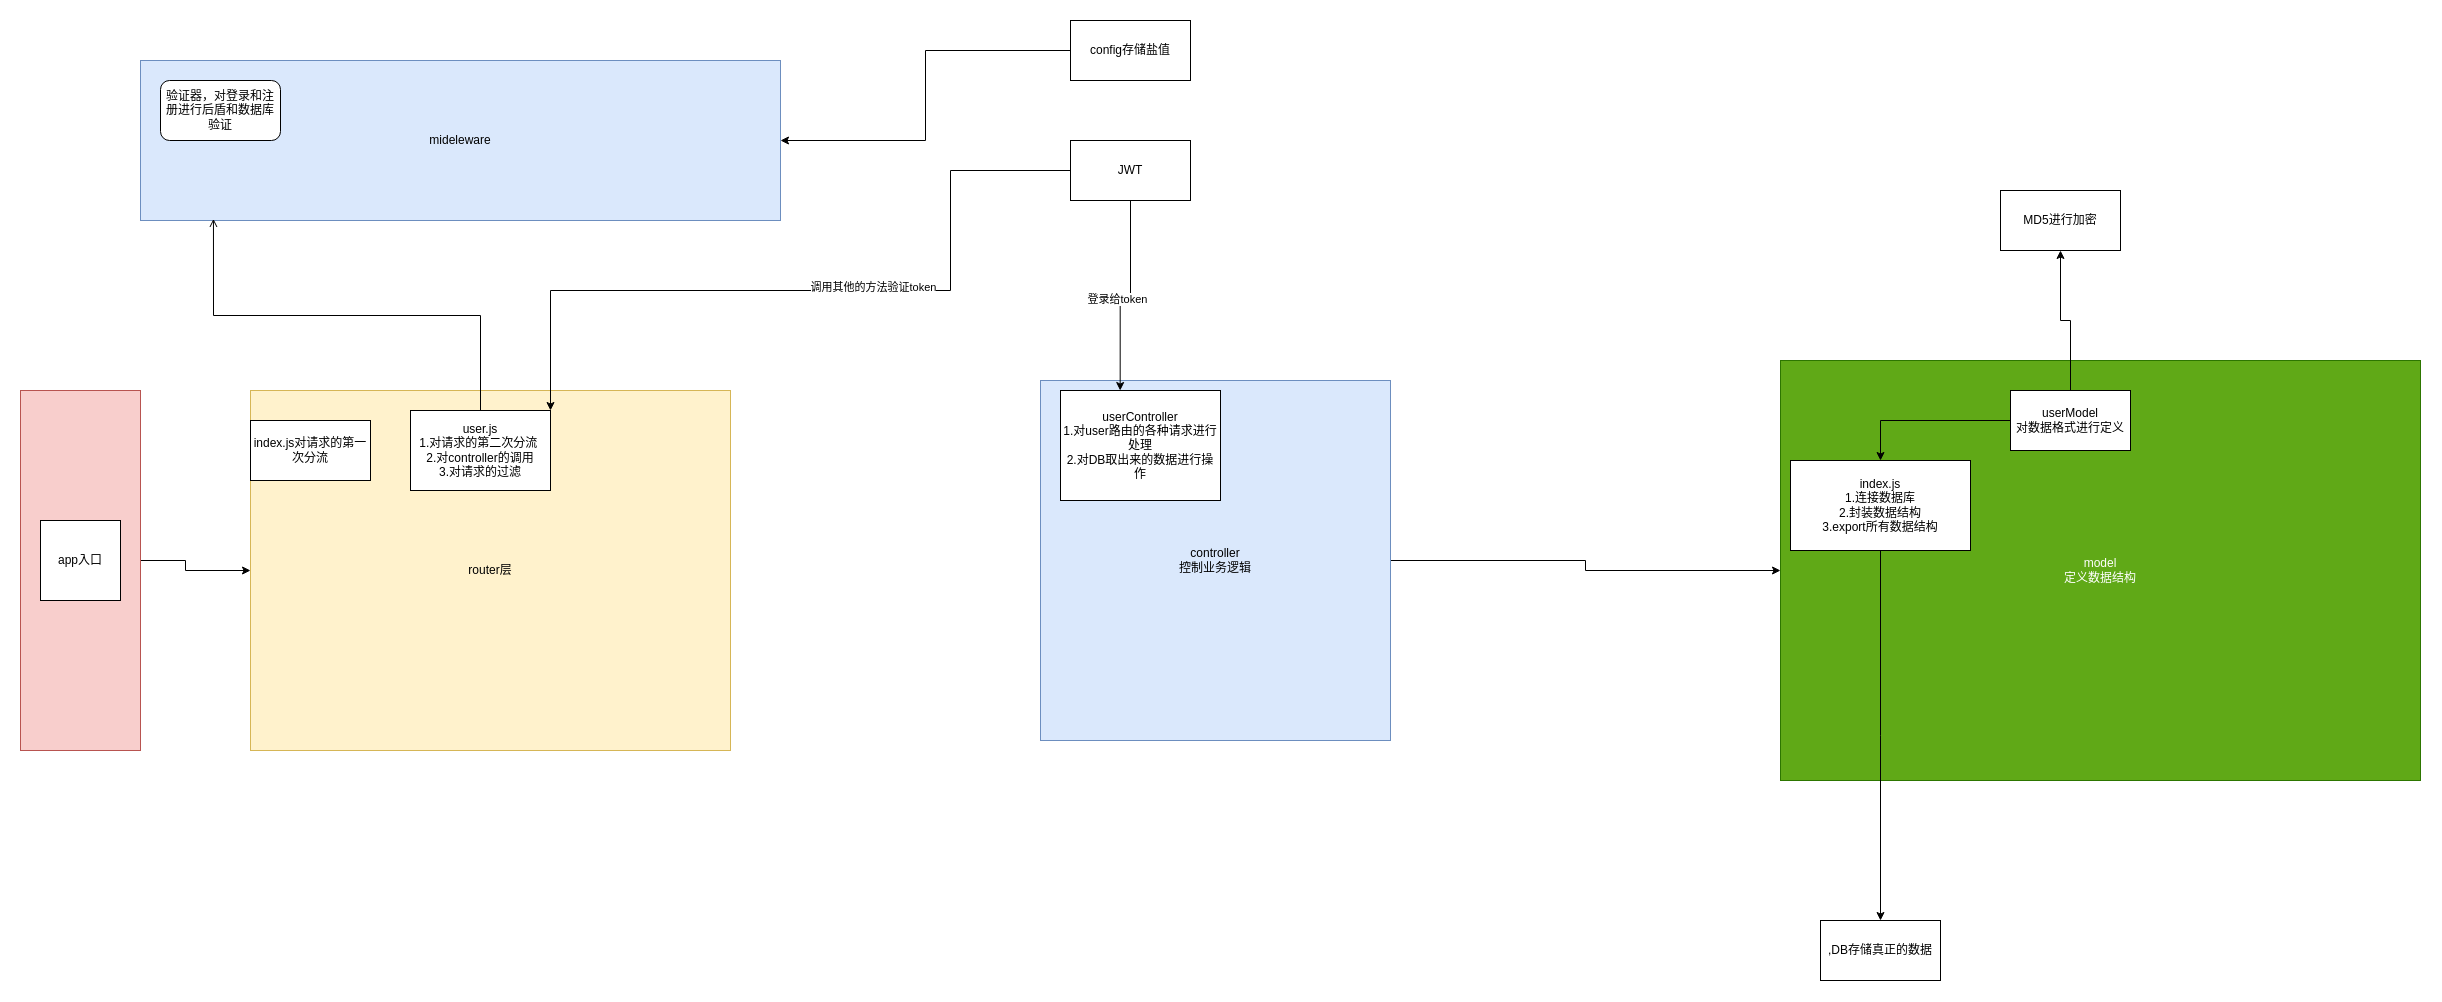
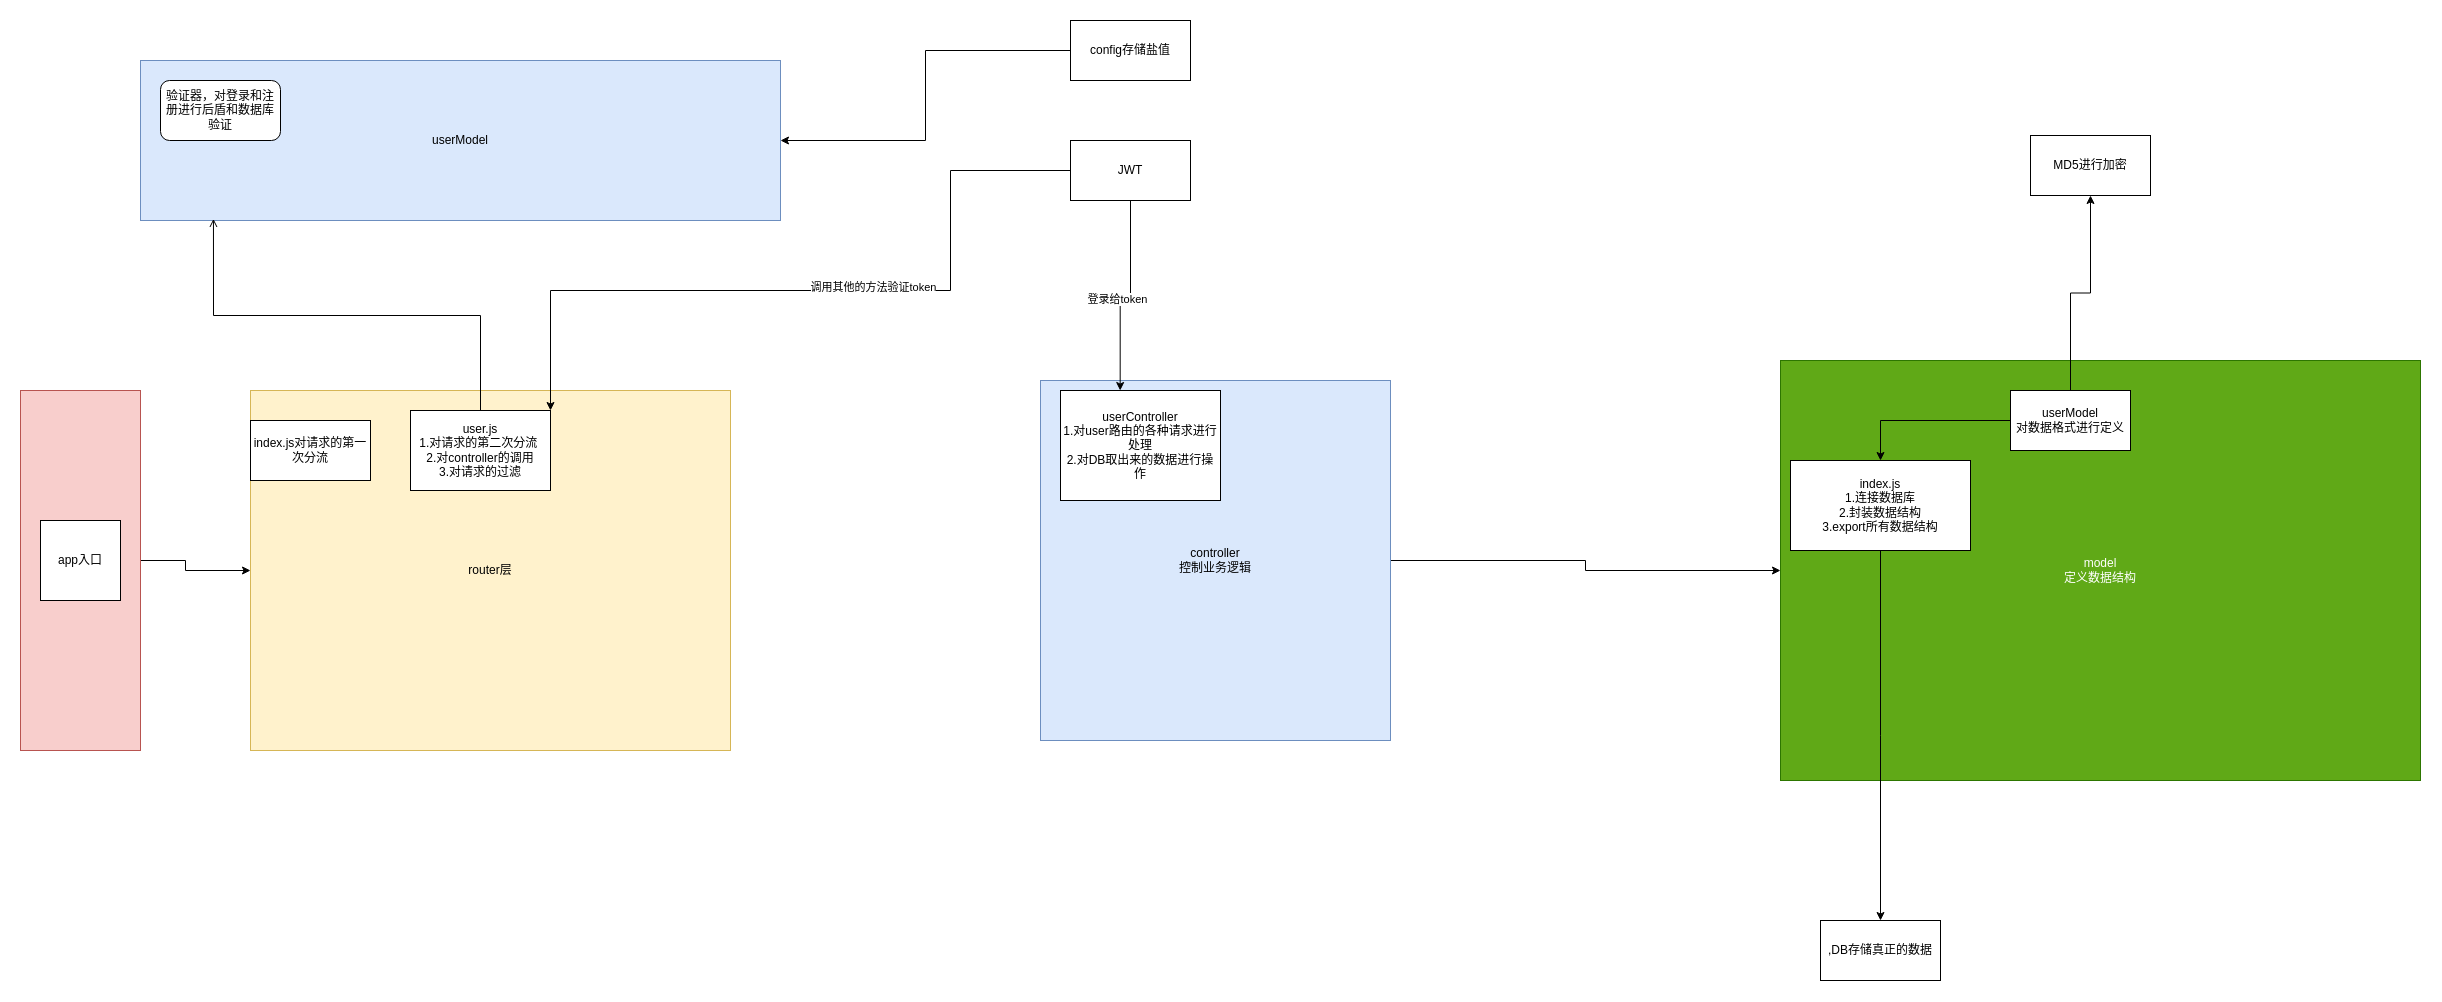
(461, 141) -> (461, 141)
(2061, 221) -> (2091, 166)
